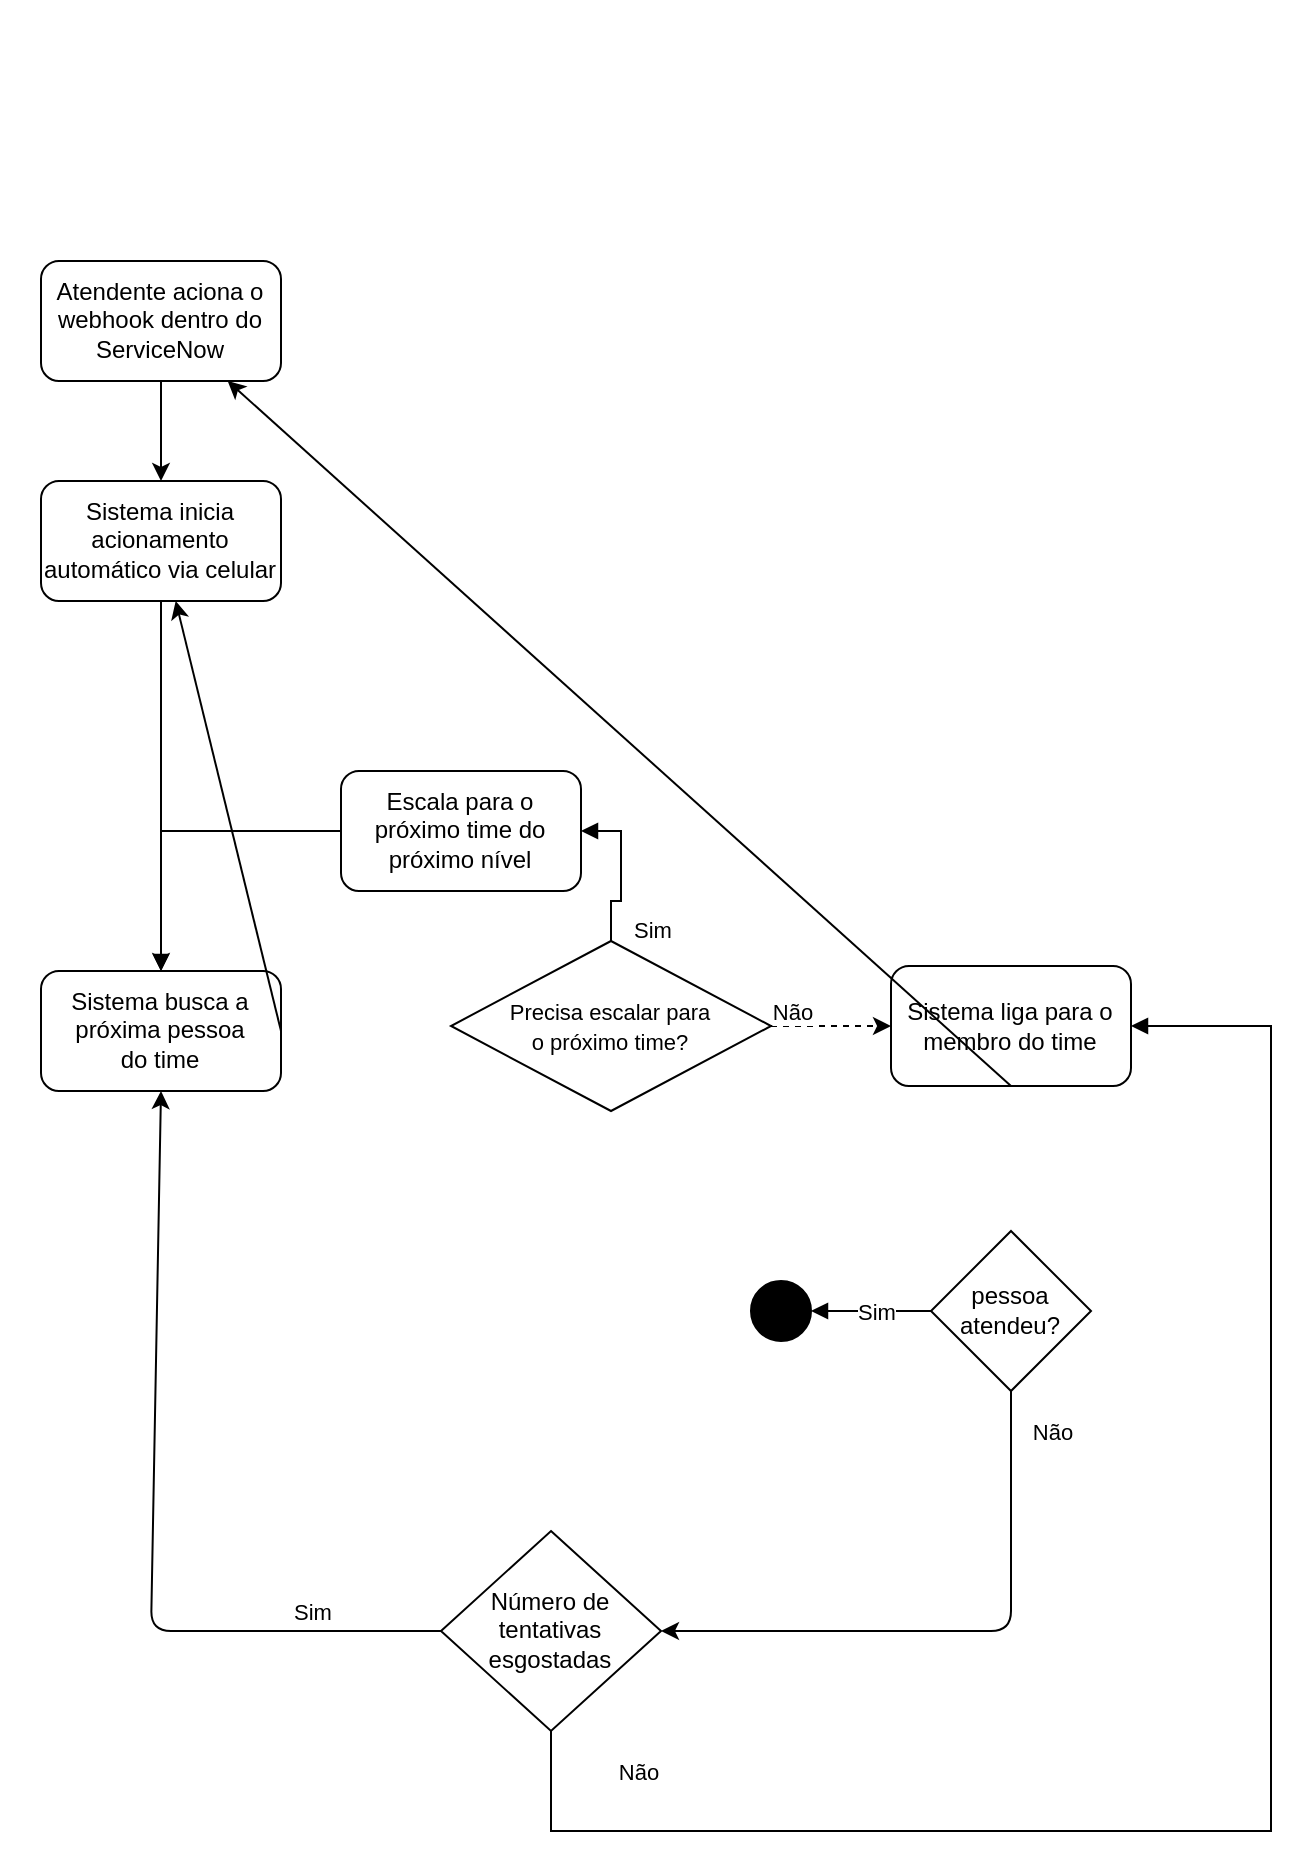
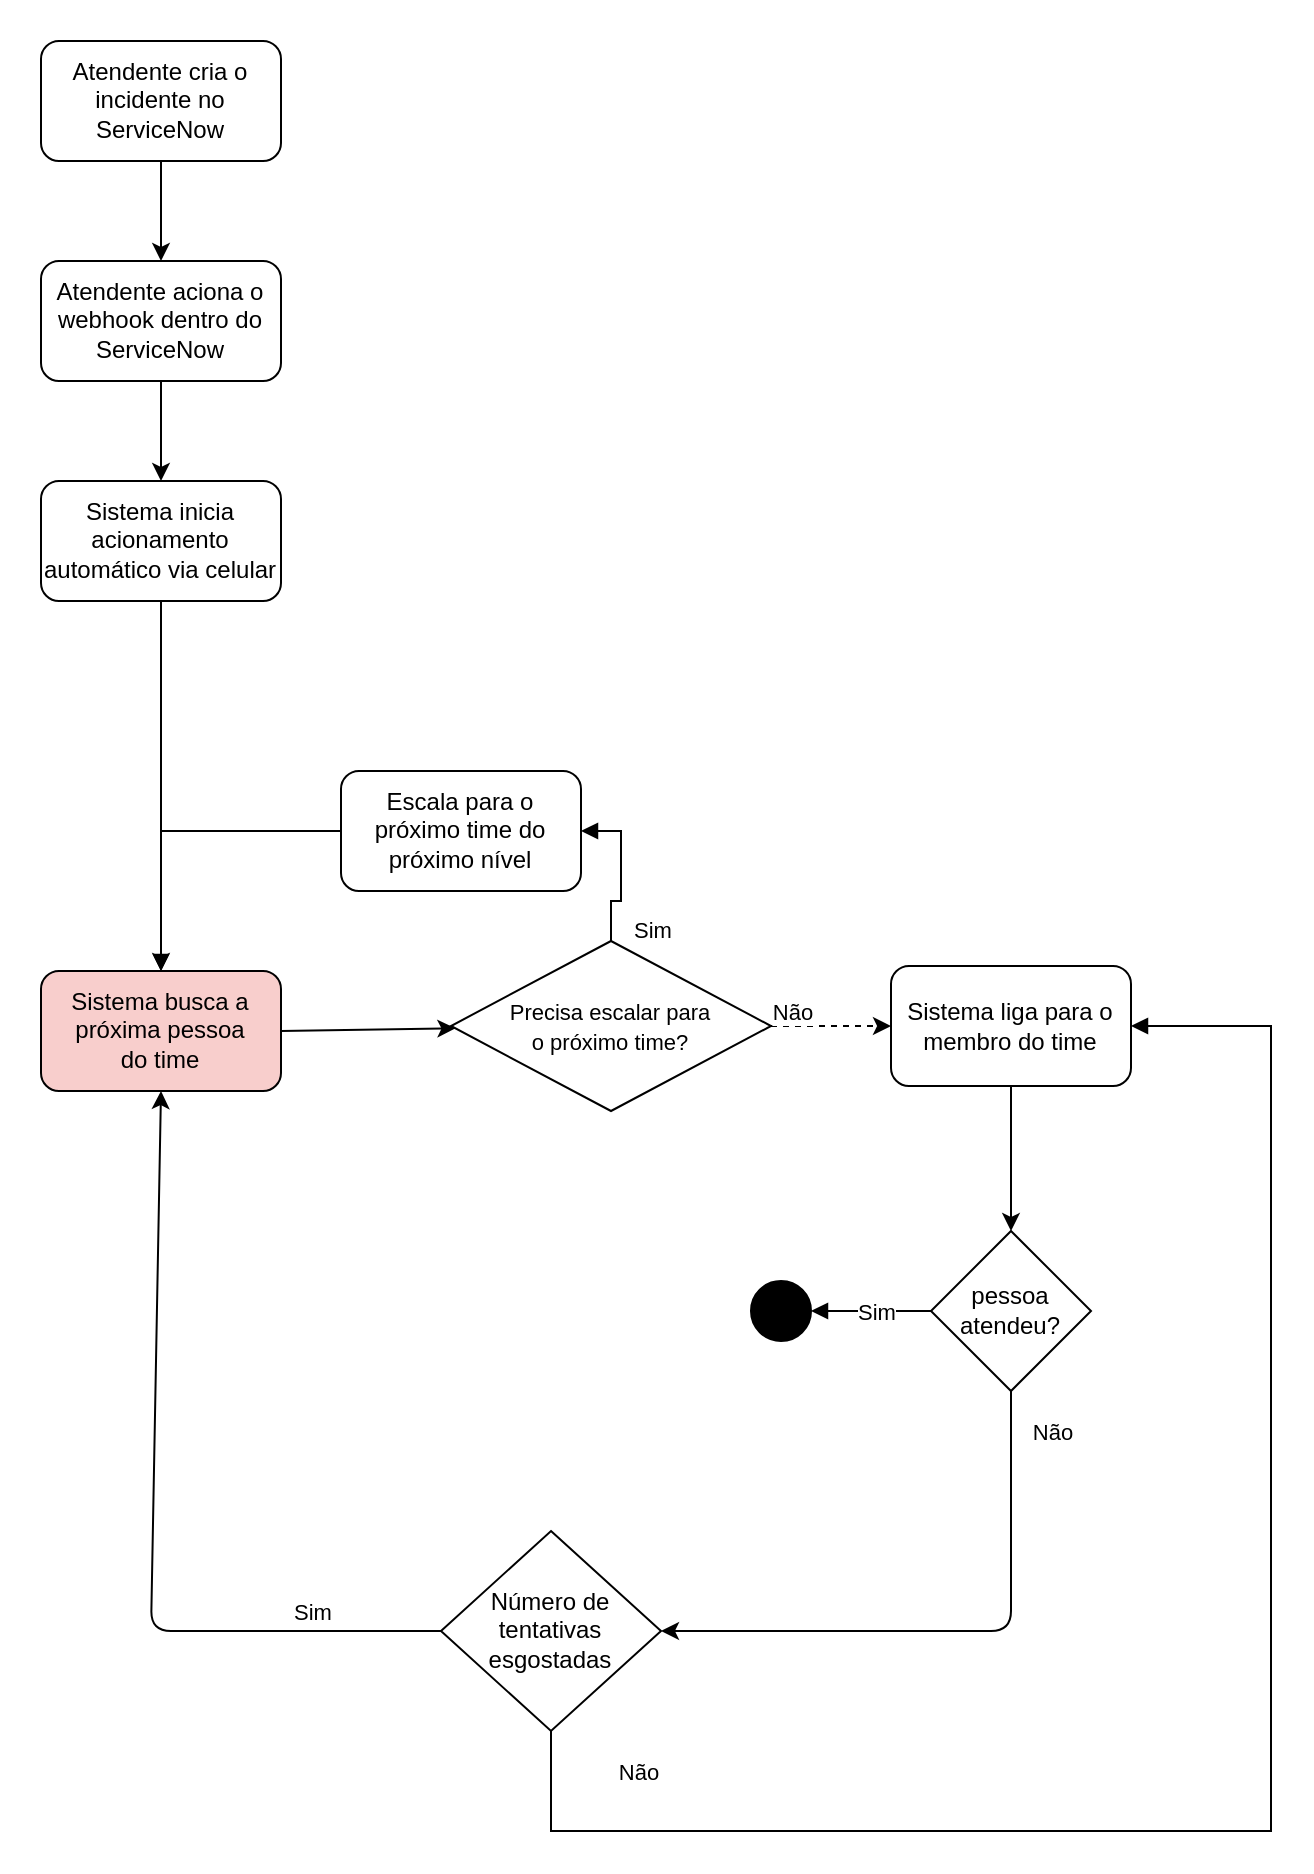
none -> (161, 101)
none -> (161, 204)
(205, 720) -> (361, 1030)
(624, 738) -> (1011, 1152)
(161, 1031) -> (161, 1031)
